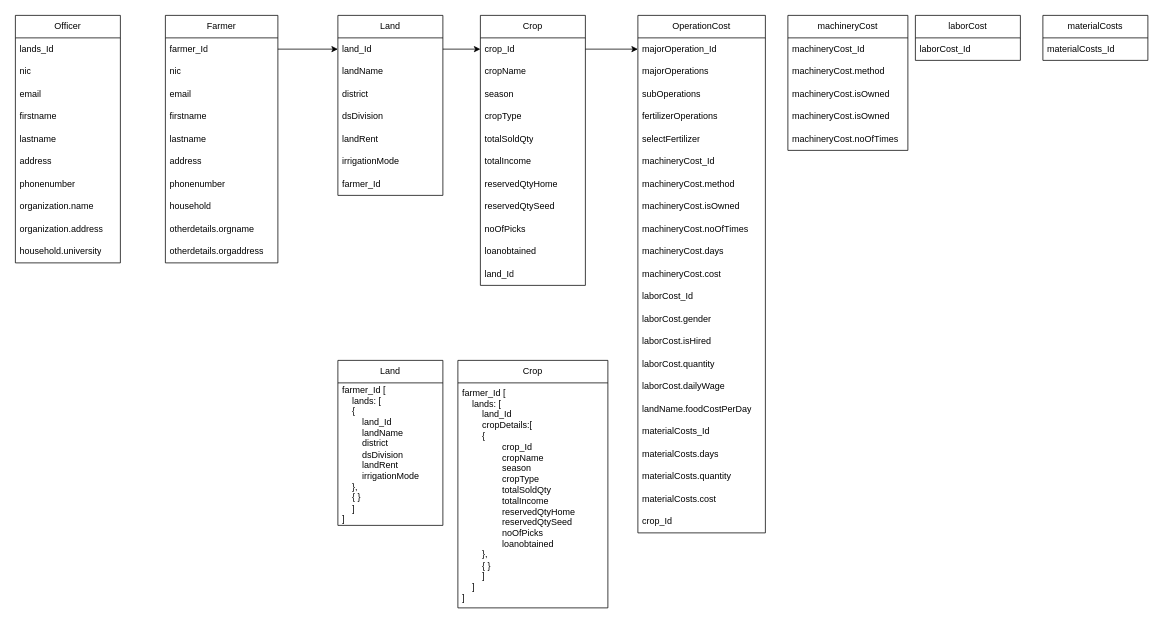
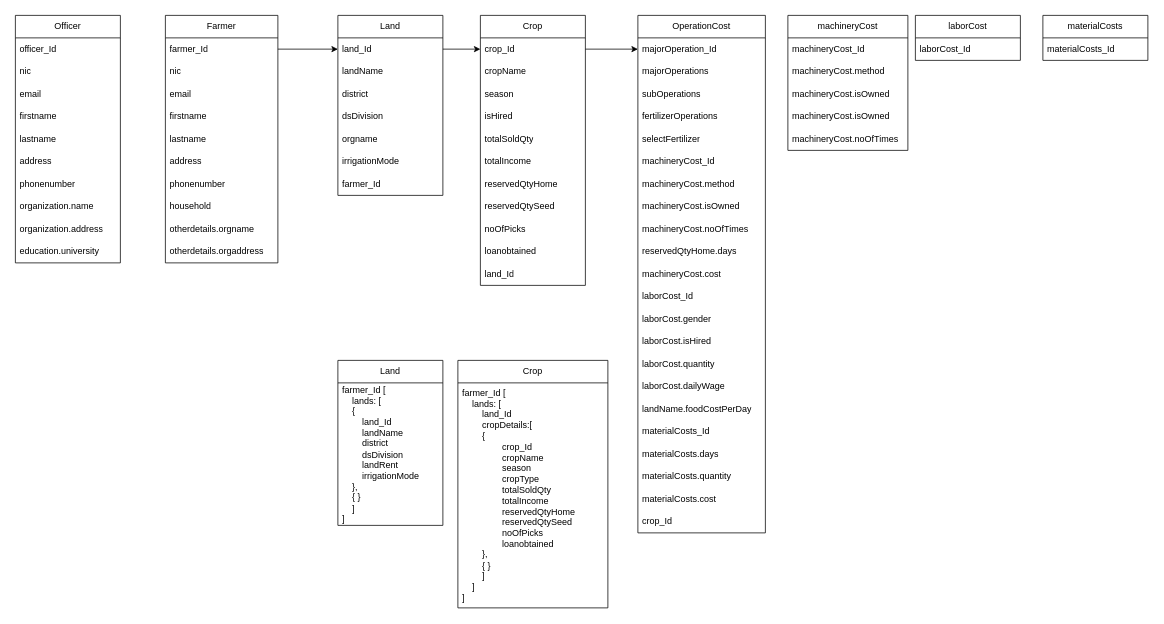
(39, 49) -> (44, 49)
(505, 117) -> (500, 117)
(361, 139) -> (360, 139)
(66, 252) -> (66, 252)
(685, 252) -> (692, 252)
